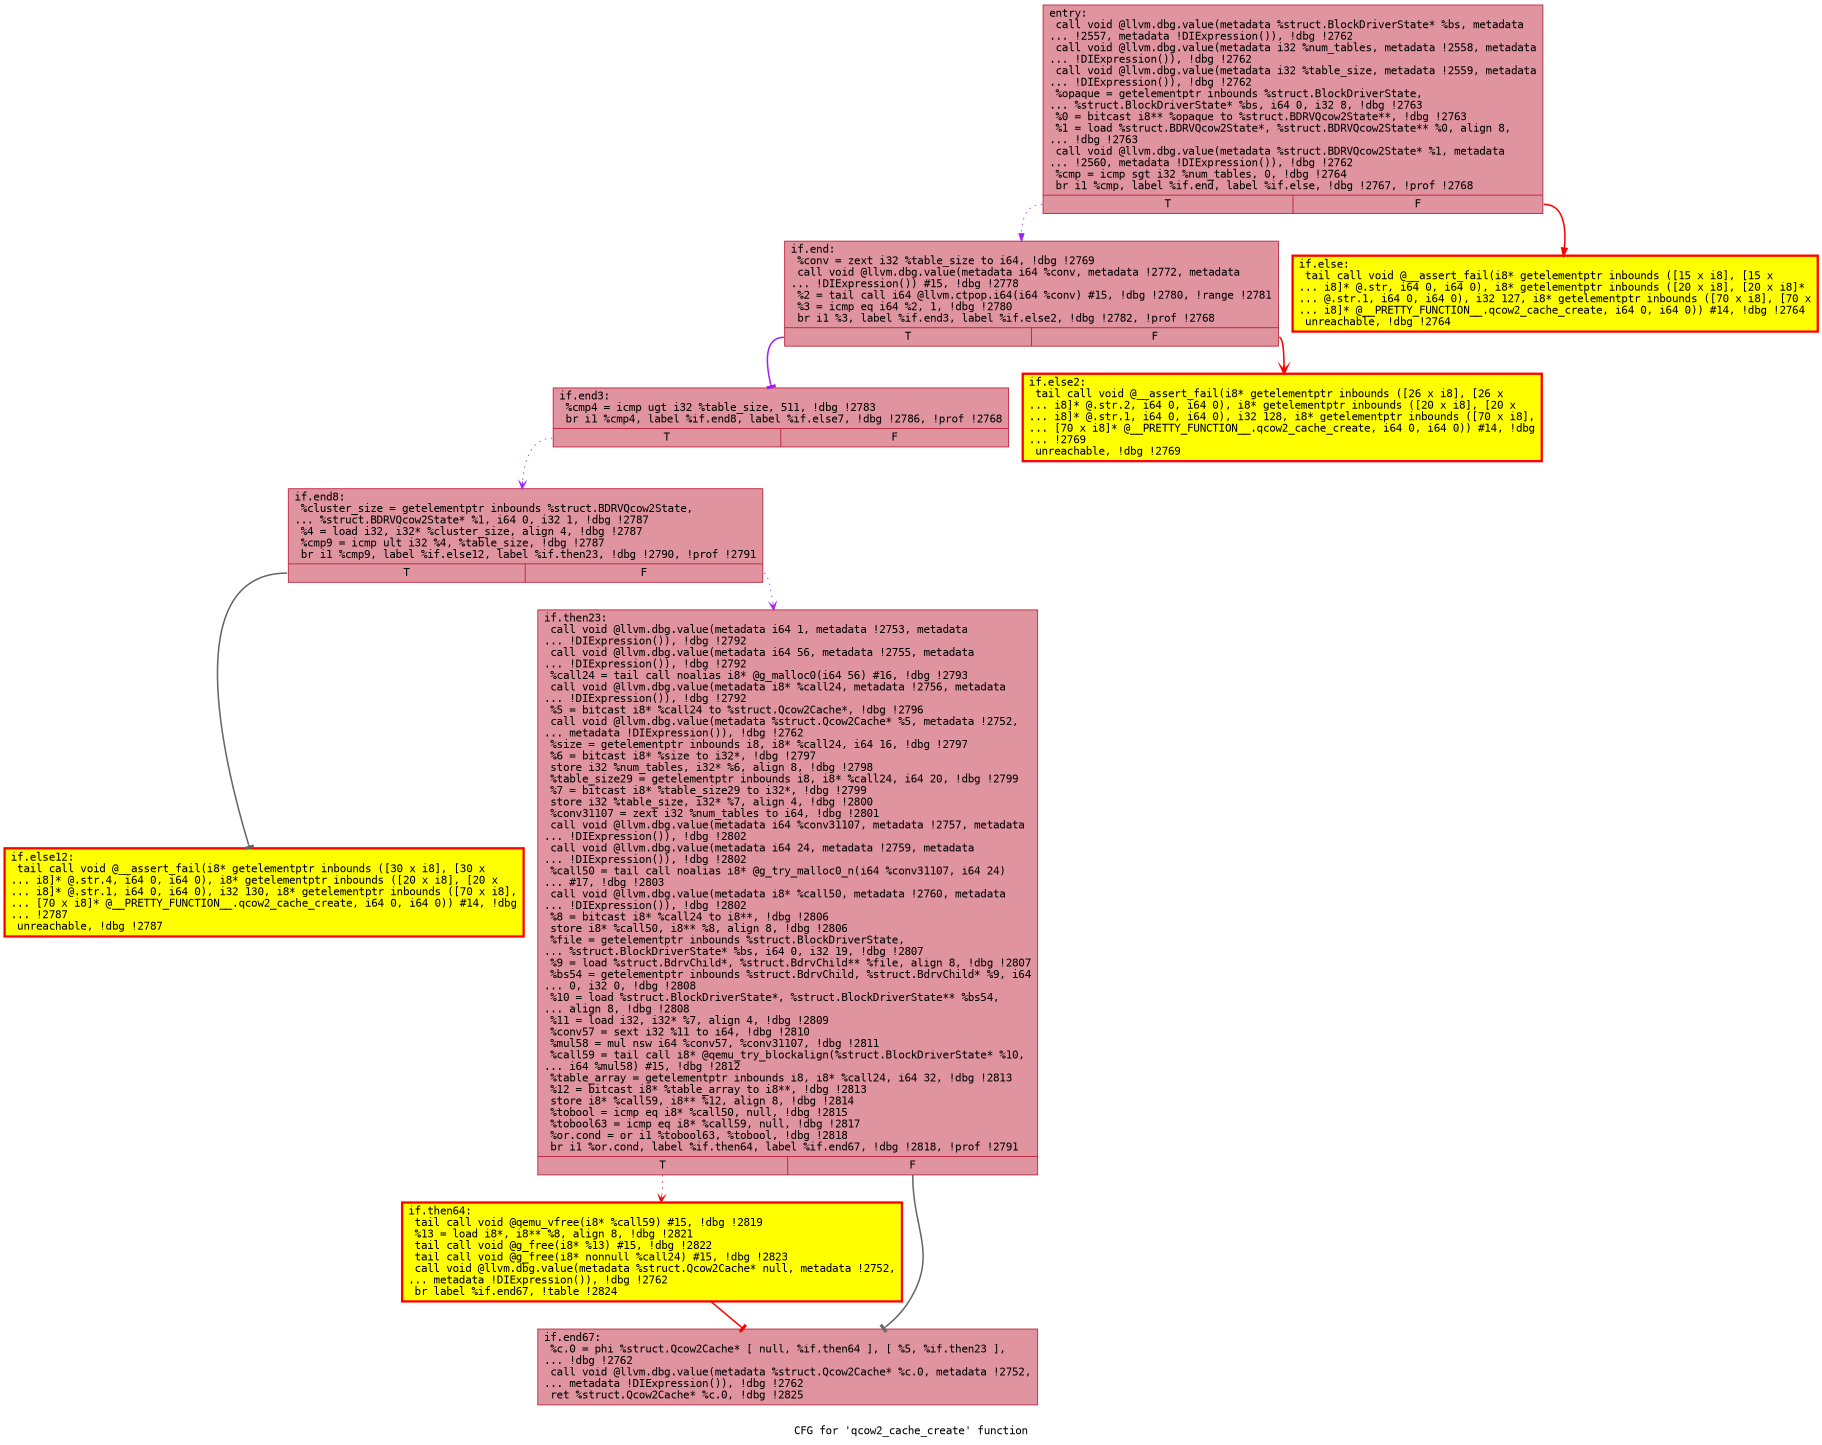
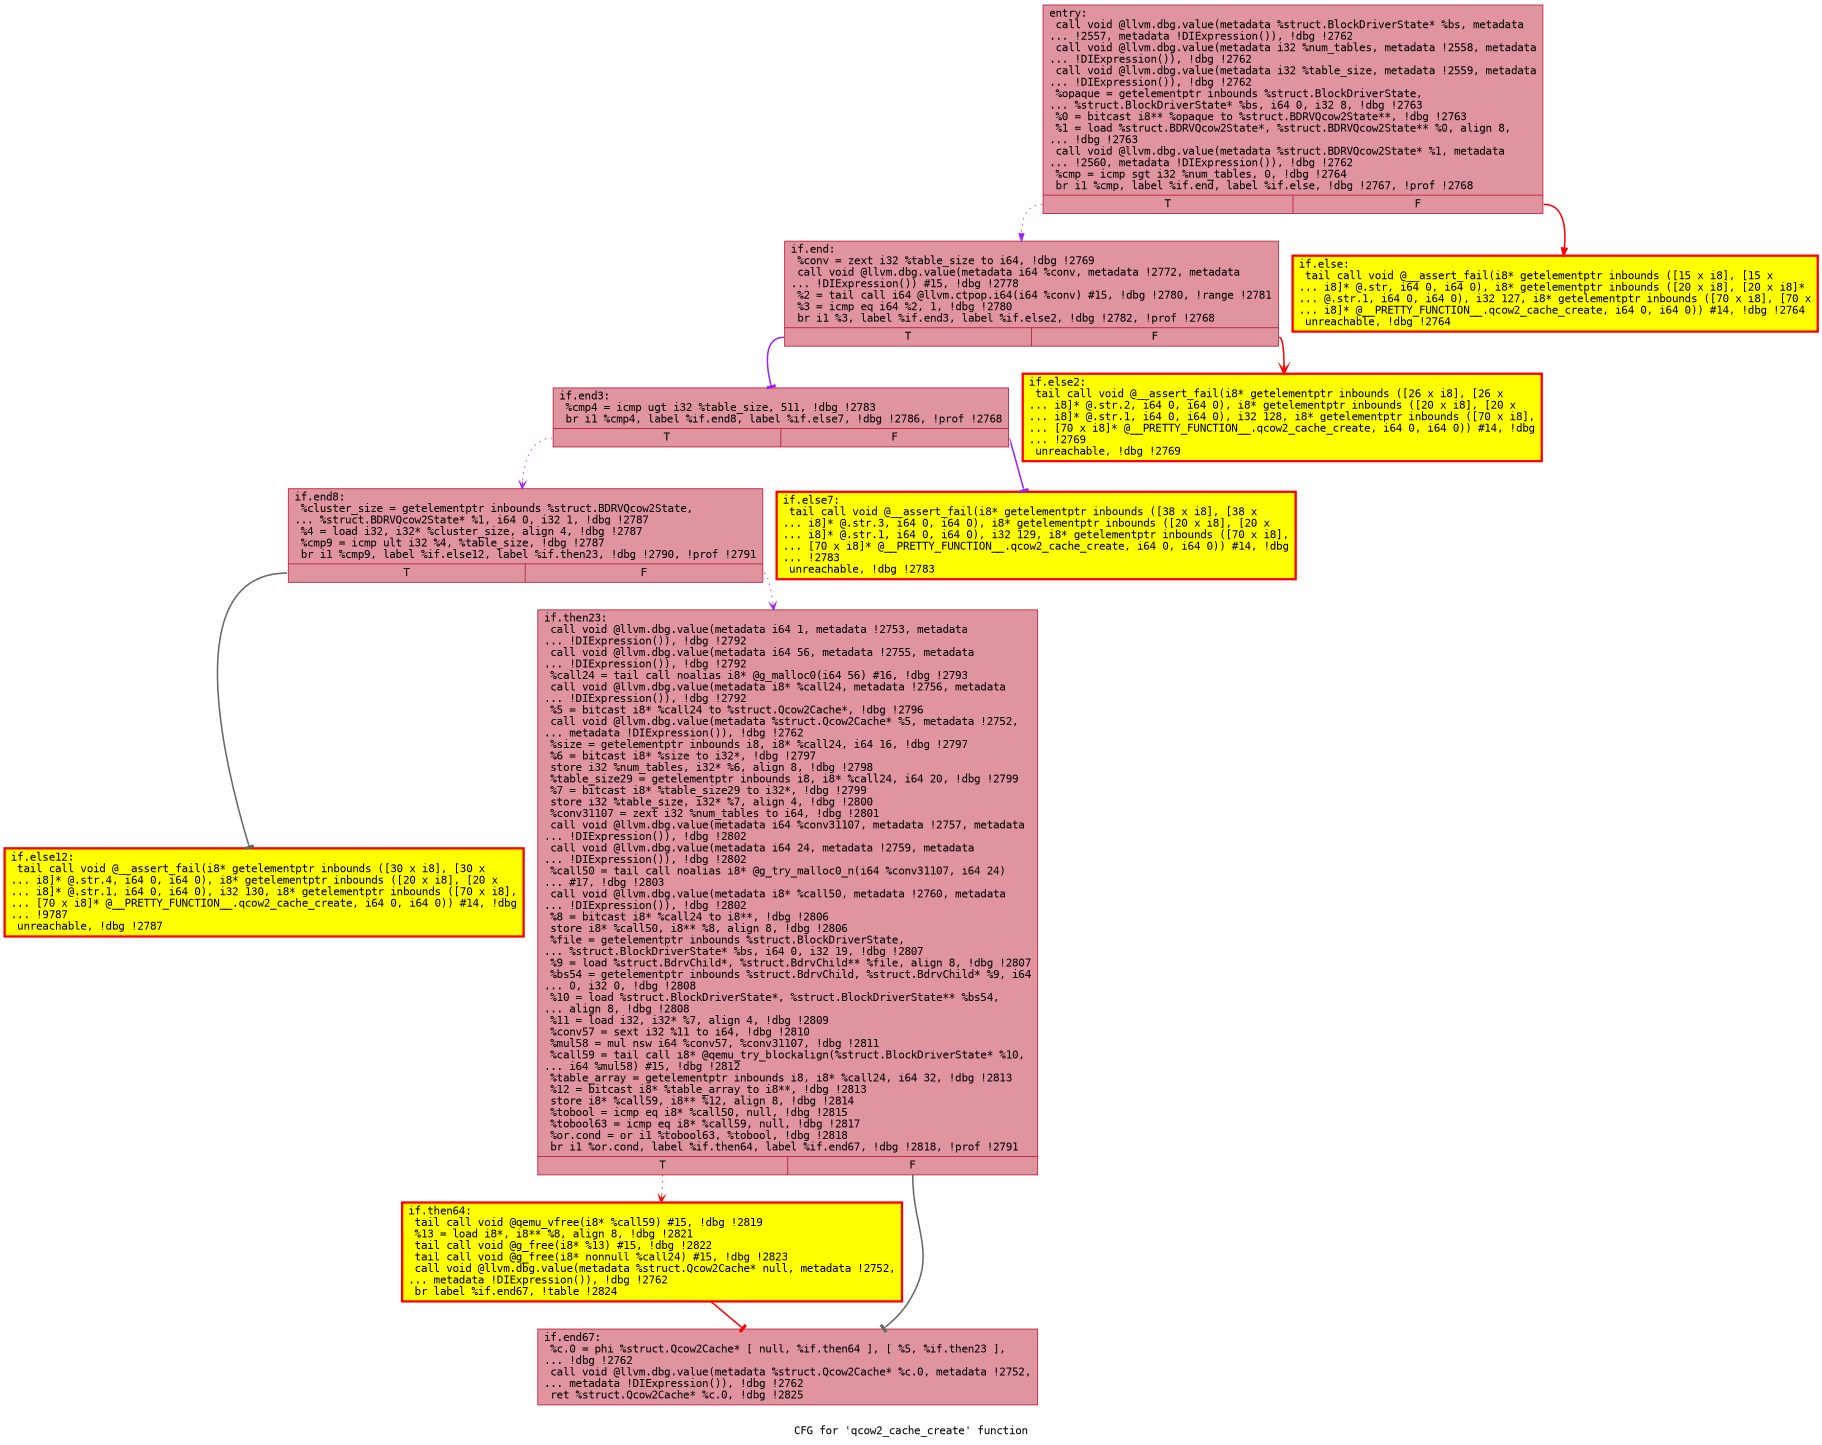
none -> (1036, 536)
(39, 915) -> (39, 915)
